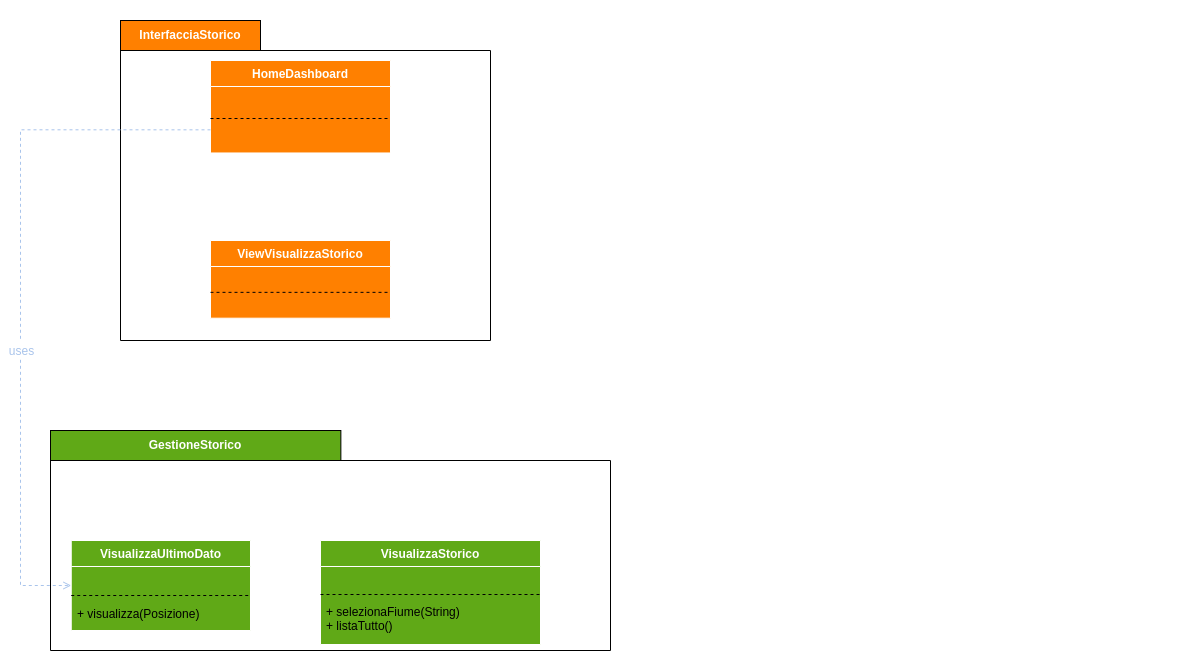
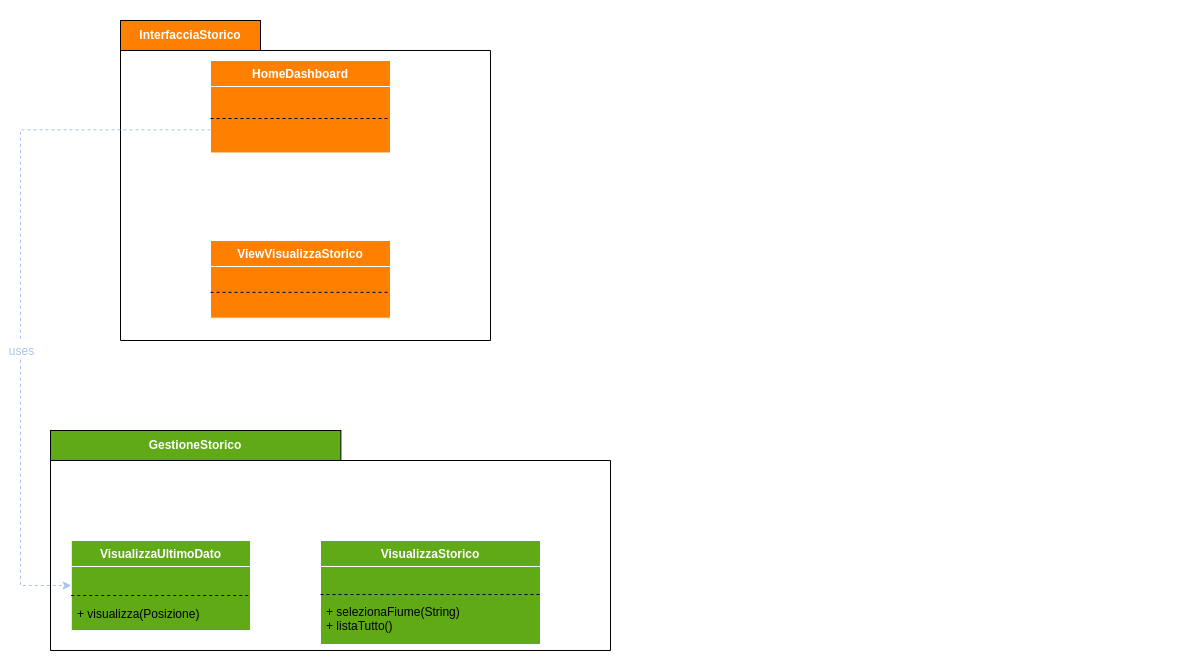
(65, 586) -> (63, 586)
